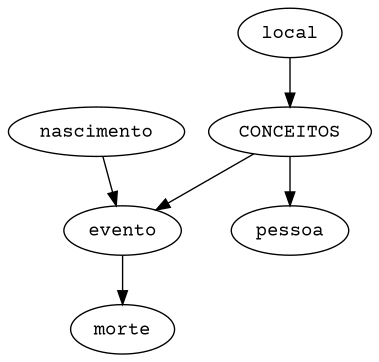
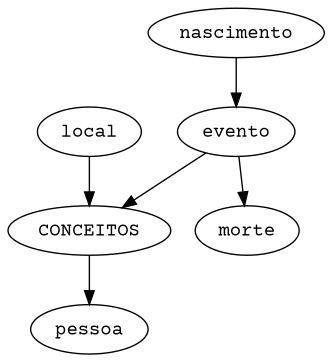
(211, 178) -> (170, 176)
